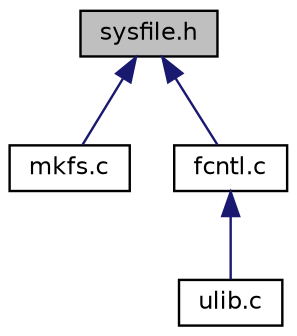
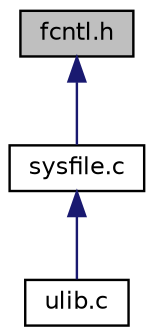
(149, 34) -> (77, 34)
(70, 168) -> none
(231, 168) -> (77, 168)
